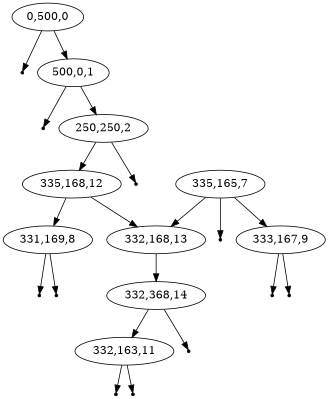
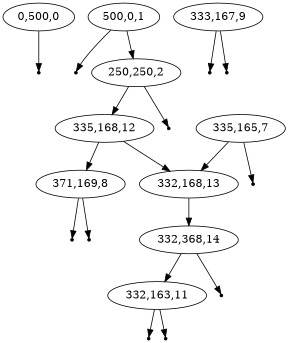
(59, 41) -> none
(248, 209) -> none
(48, 240) -> (81, 184)
